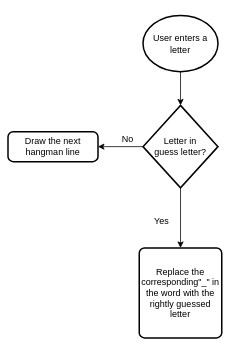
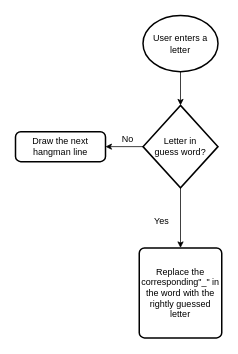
(53, 147) -> (60, 147)
(180, 147) -> (180, 147)
